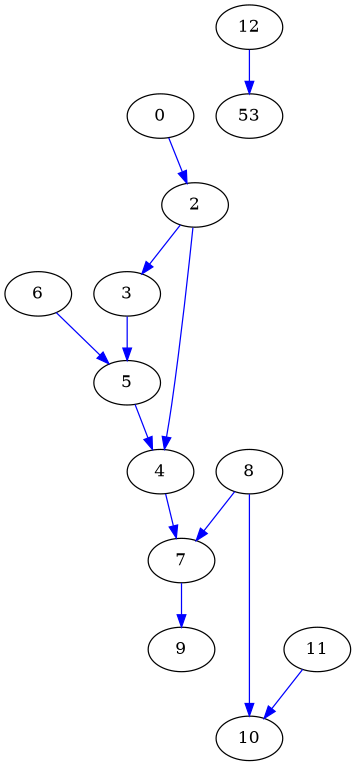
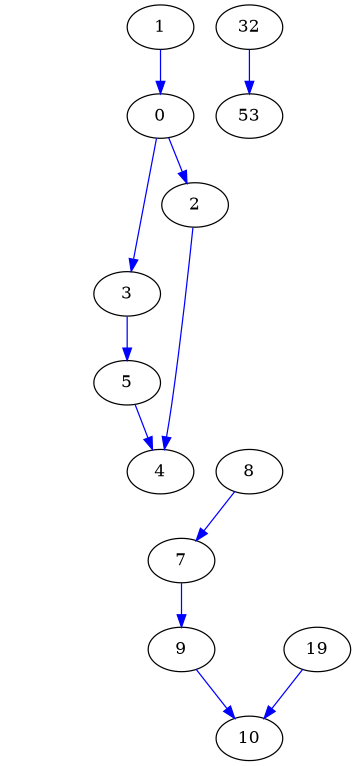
none -> (161, 27)
(249, 27) -> (249, 27)
(165, 245) -> (145, 199)
(38, 294) -> none
(169, 510) -> none
(249, 599) -> (212, 689)
(317, 649) -> (317, 649)
